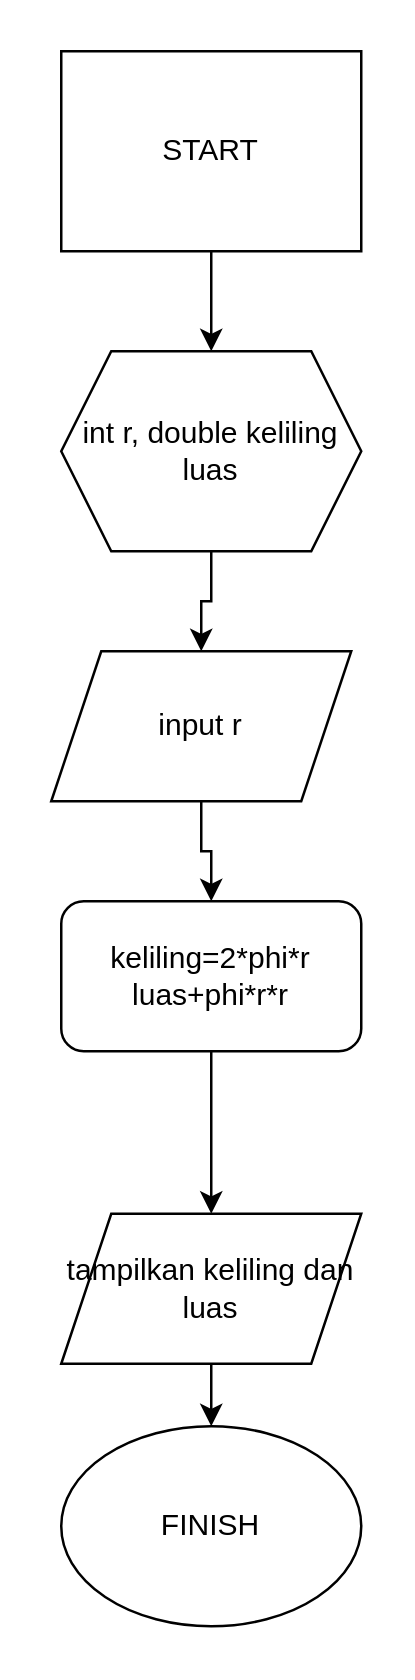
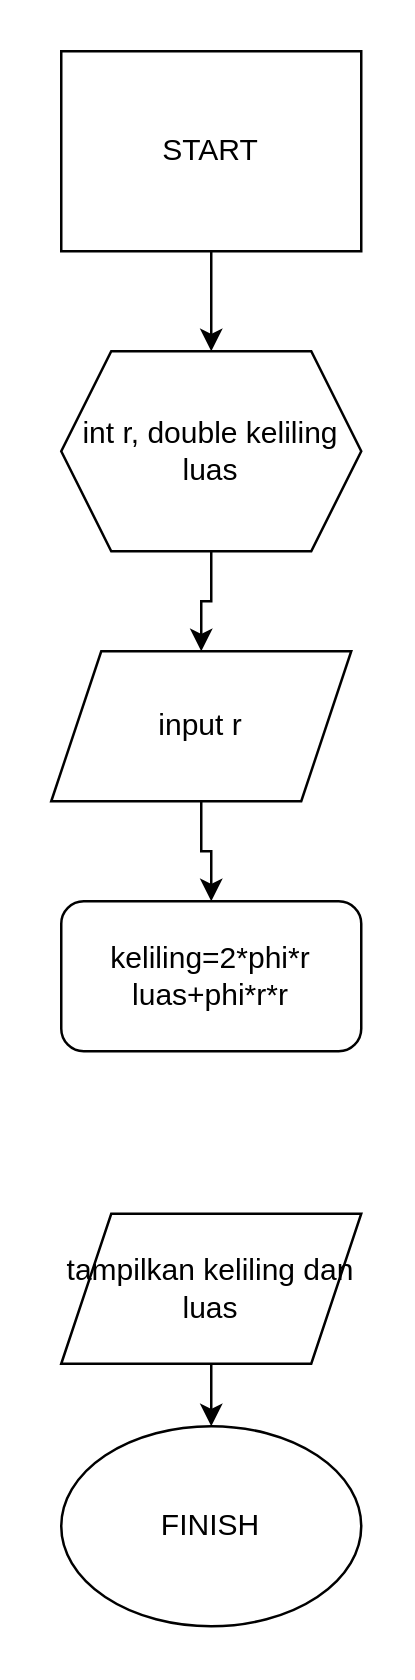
(211, 1125) -> none
